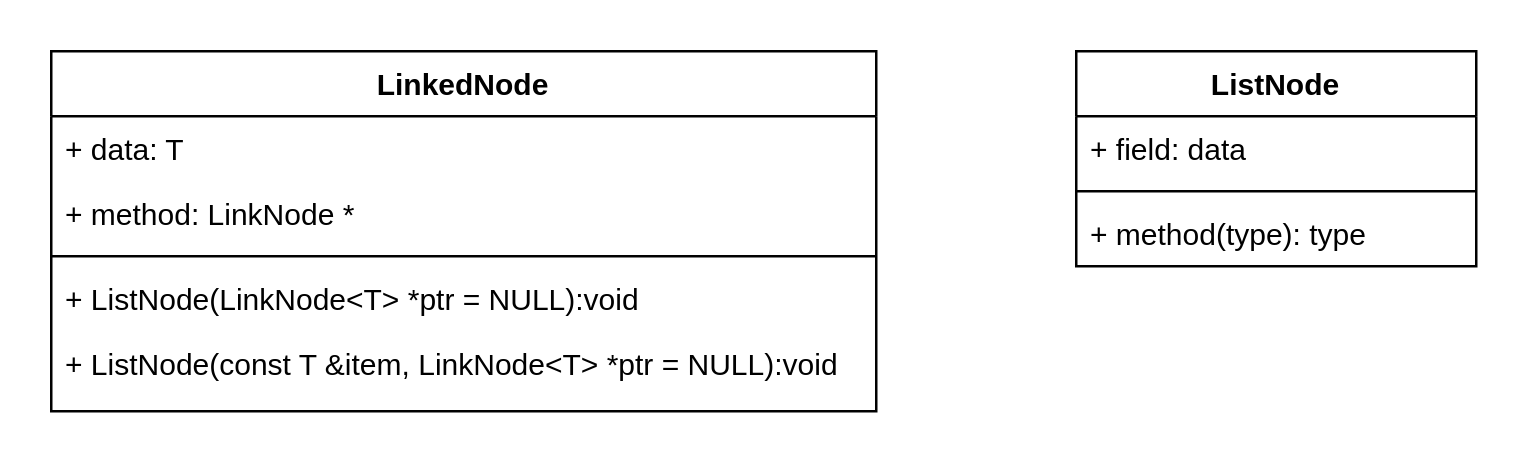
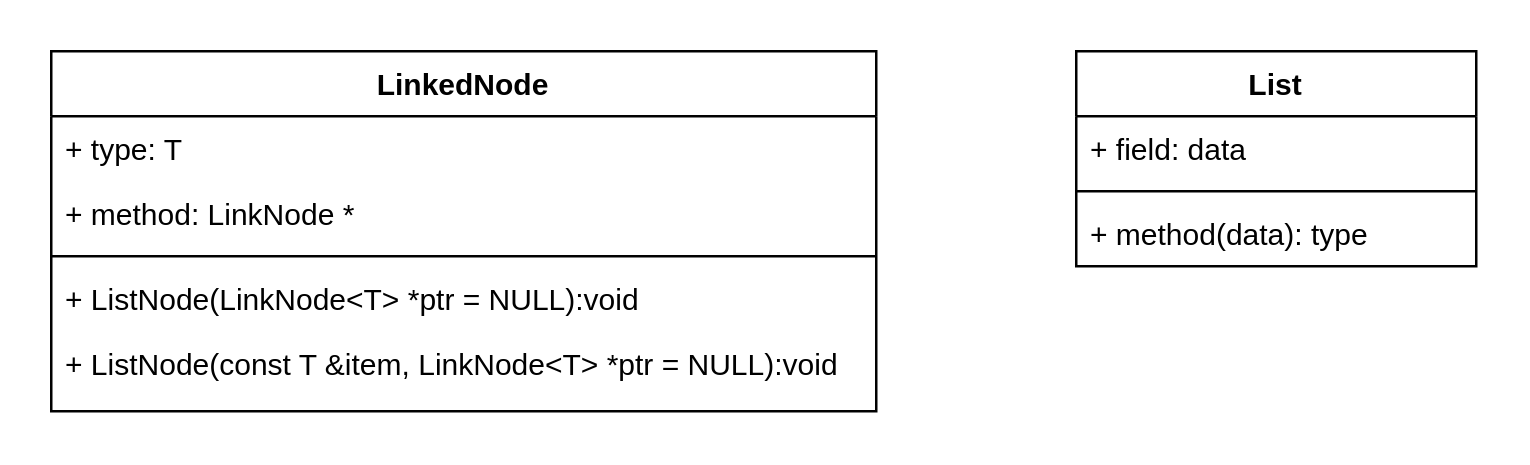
(1275, 85) -> (1275, 85)
(133, 150) -> (133, 150)
(1246, 235) -> (1246, 235)
